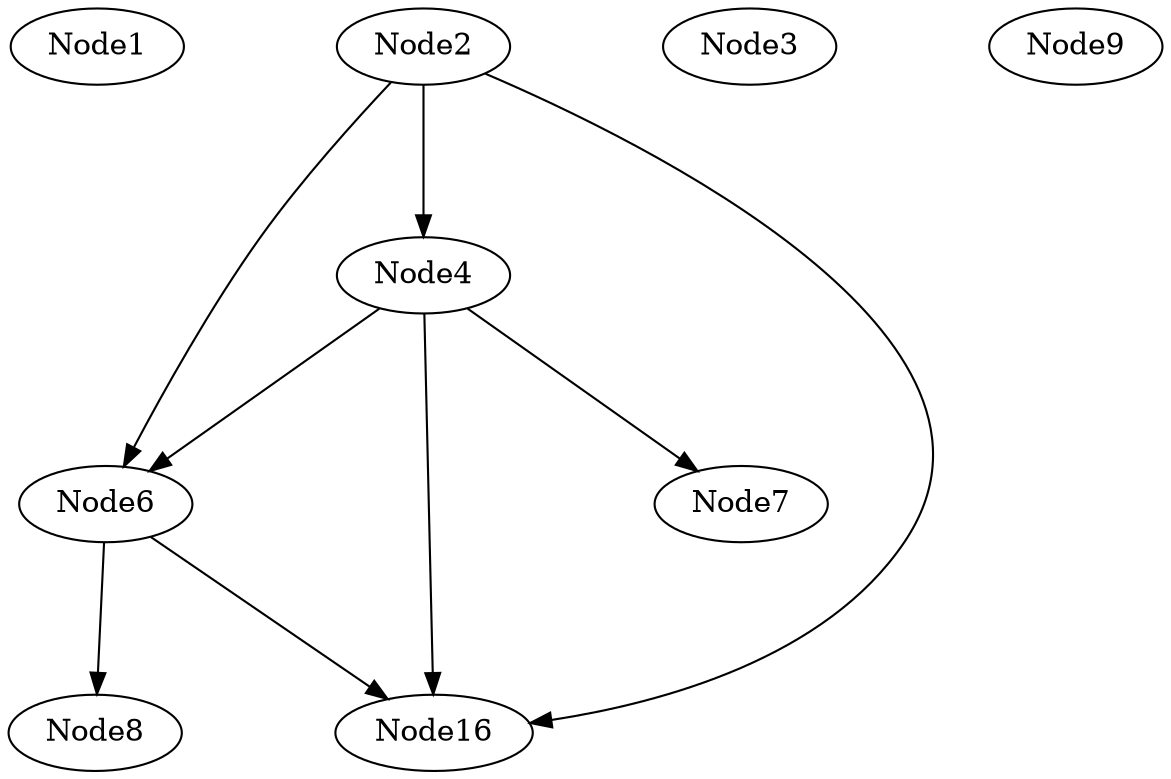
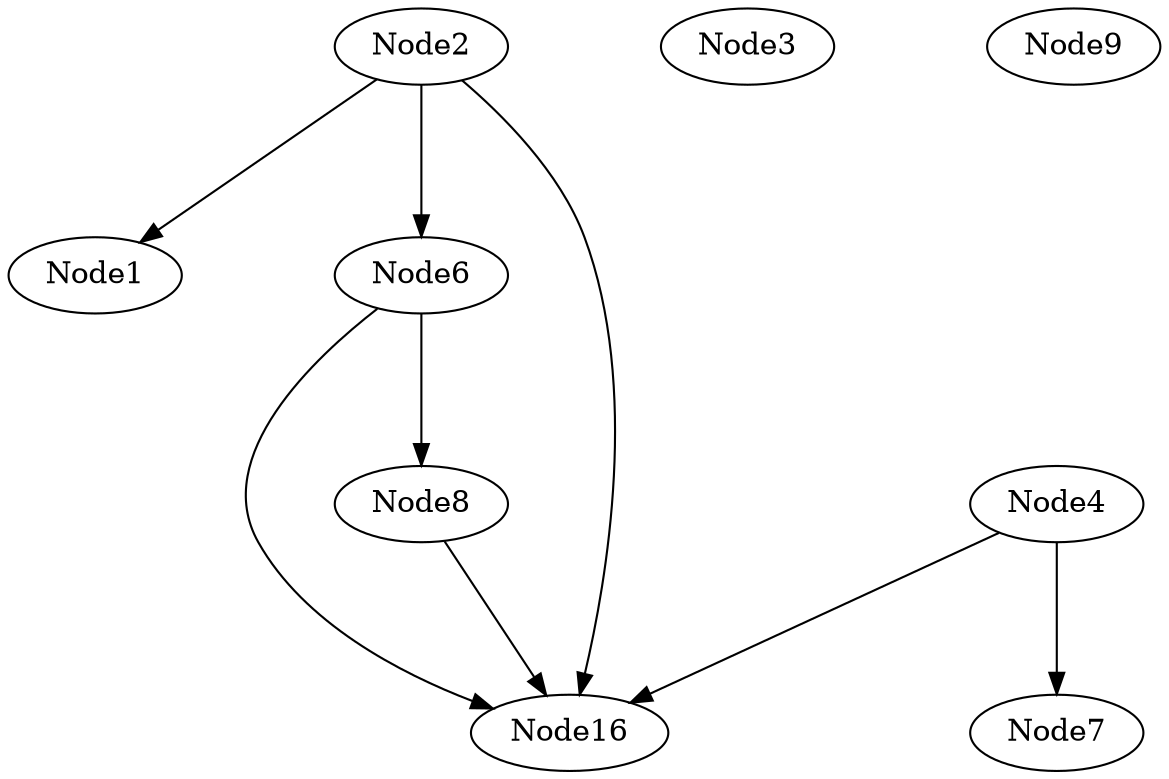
(424, 150) -> (268, 155)
(273, 384) -> none
none -> (489, 609)
